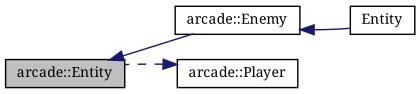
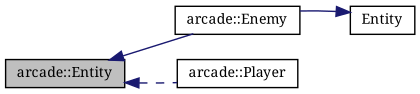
(332, 29) -> (318, 11)
(144, 64) -> (158, 83)
